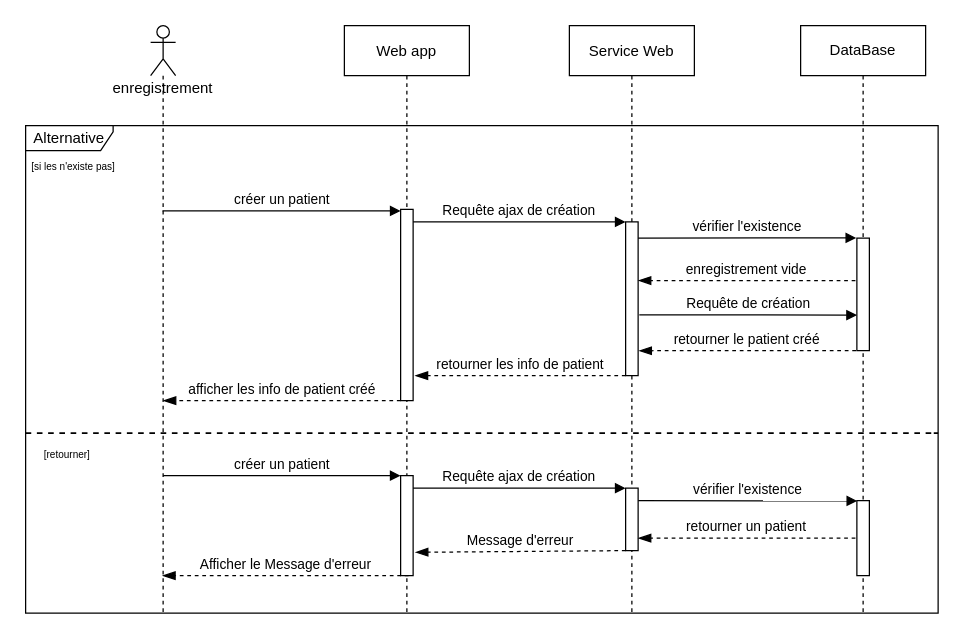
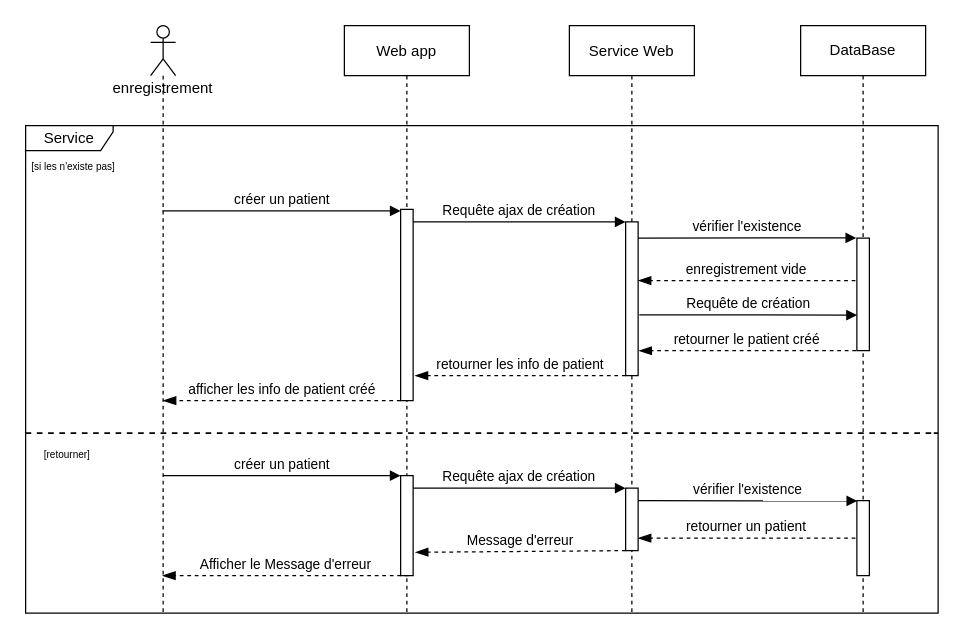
(69, 138) -> (69, 138)
